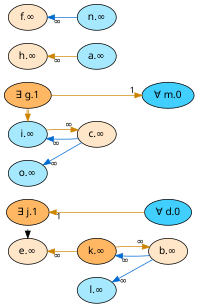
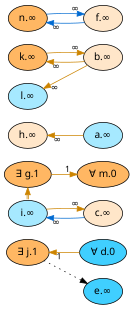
(97, 17) -> (28, 18)
none -> (69, 23)
(168, 95) -> (103, 174)
(28, 111) -> (28, 198)
(28, 173) -> none
(28, 251) -> (103, 291)
(66, 251) -> none
(136, 256) -> (69, 62)
(136, 269) -> (69, 75)
